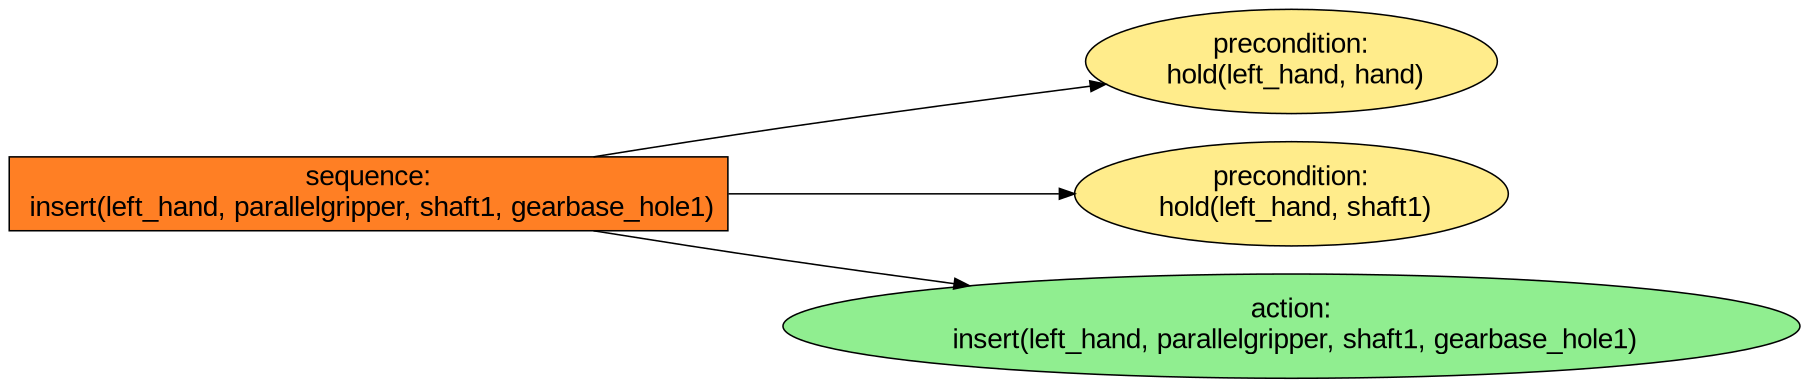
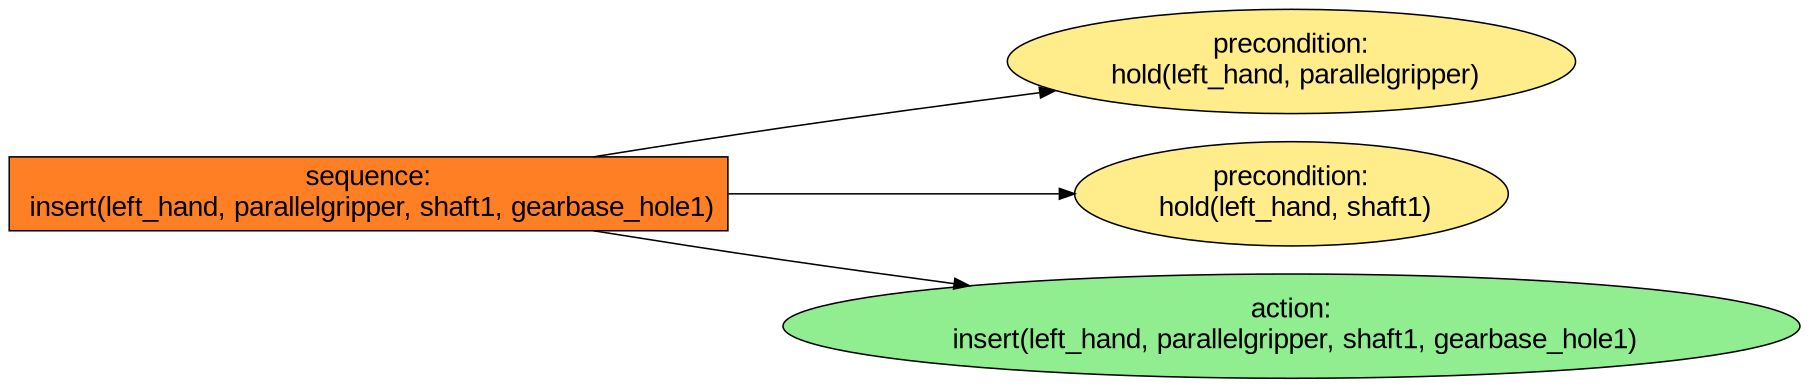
(1291, 61) -> (1291, 61)
